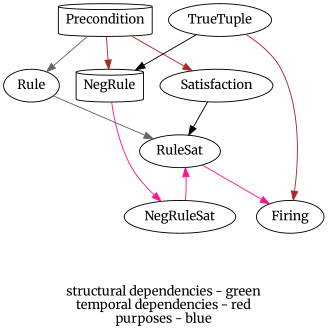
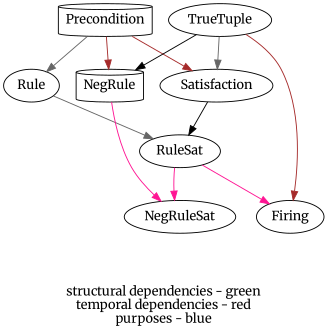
none -> (219, 48)
(186, 188) -> (174, 179)
